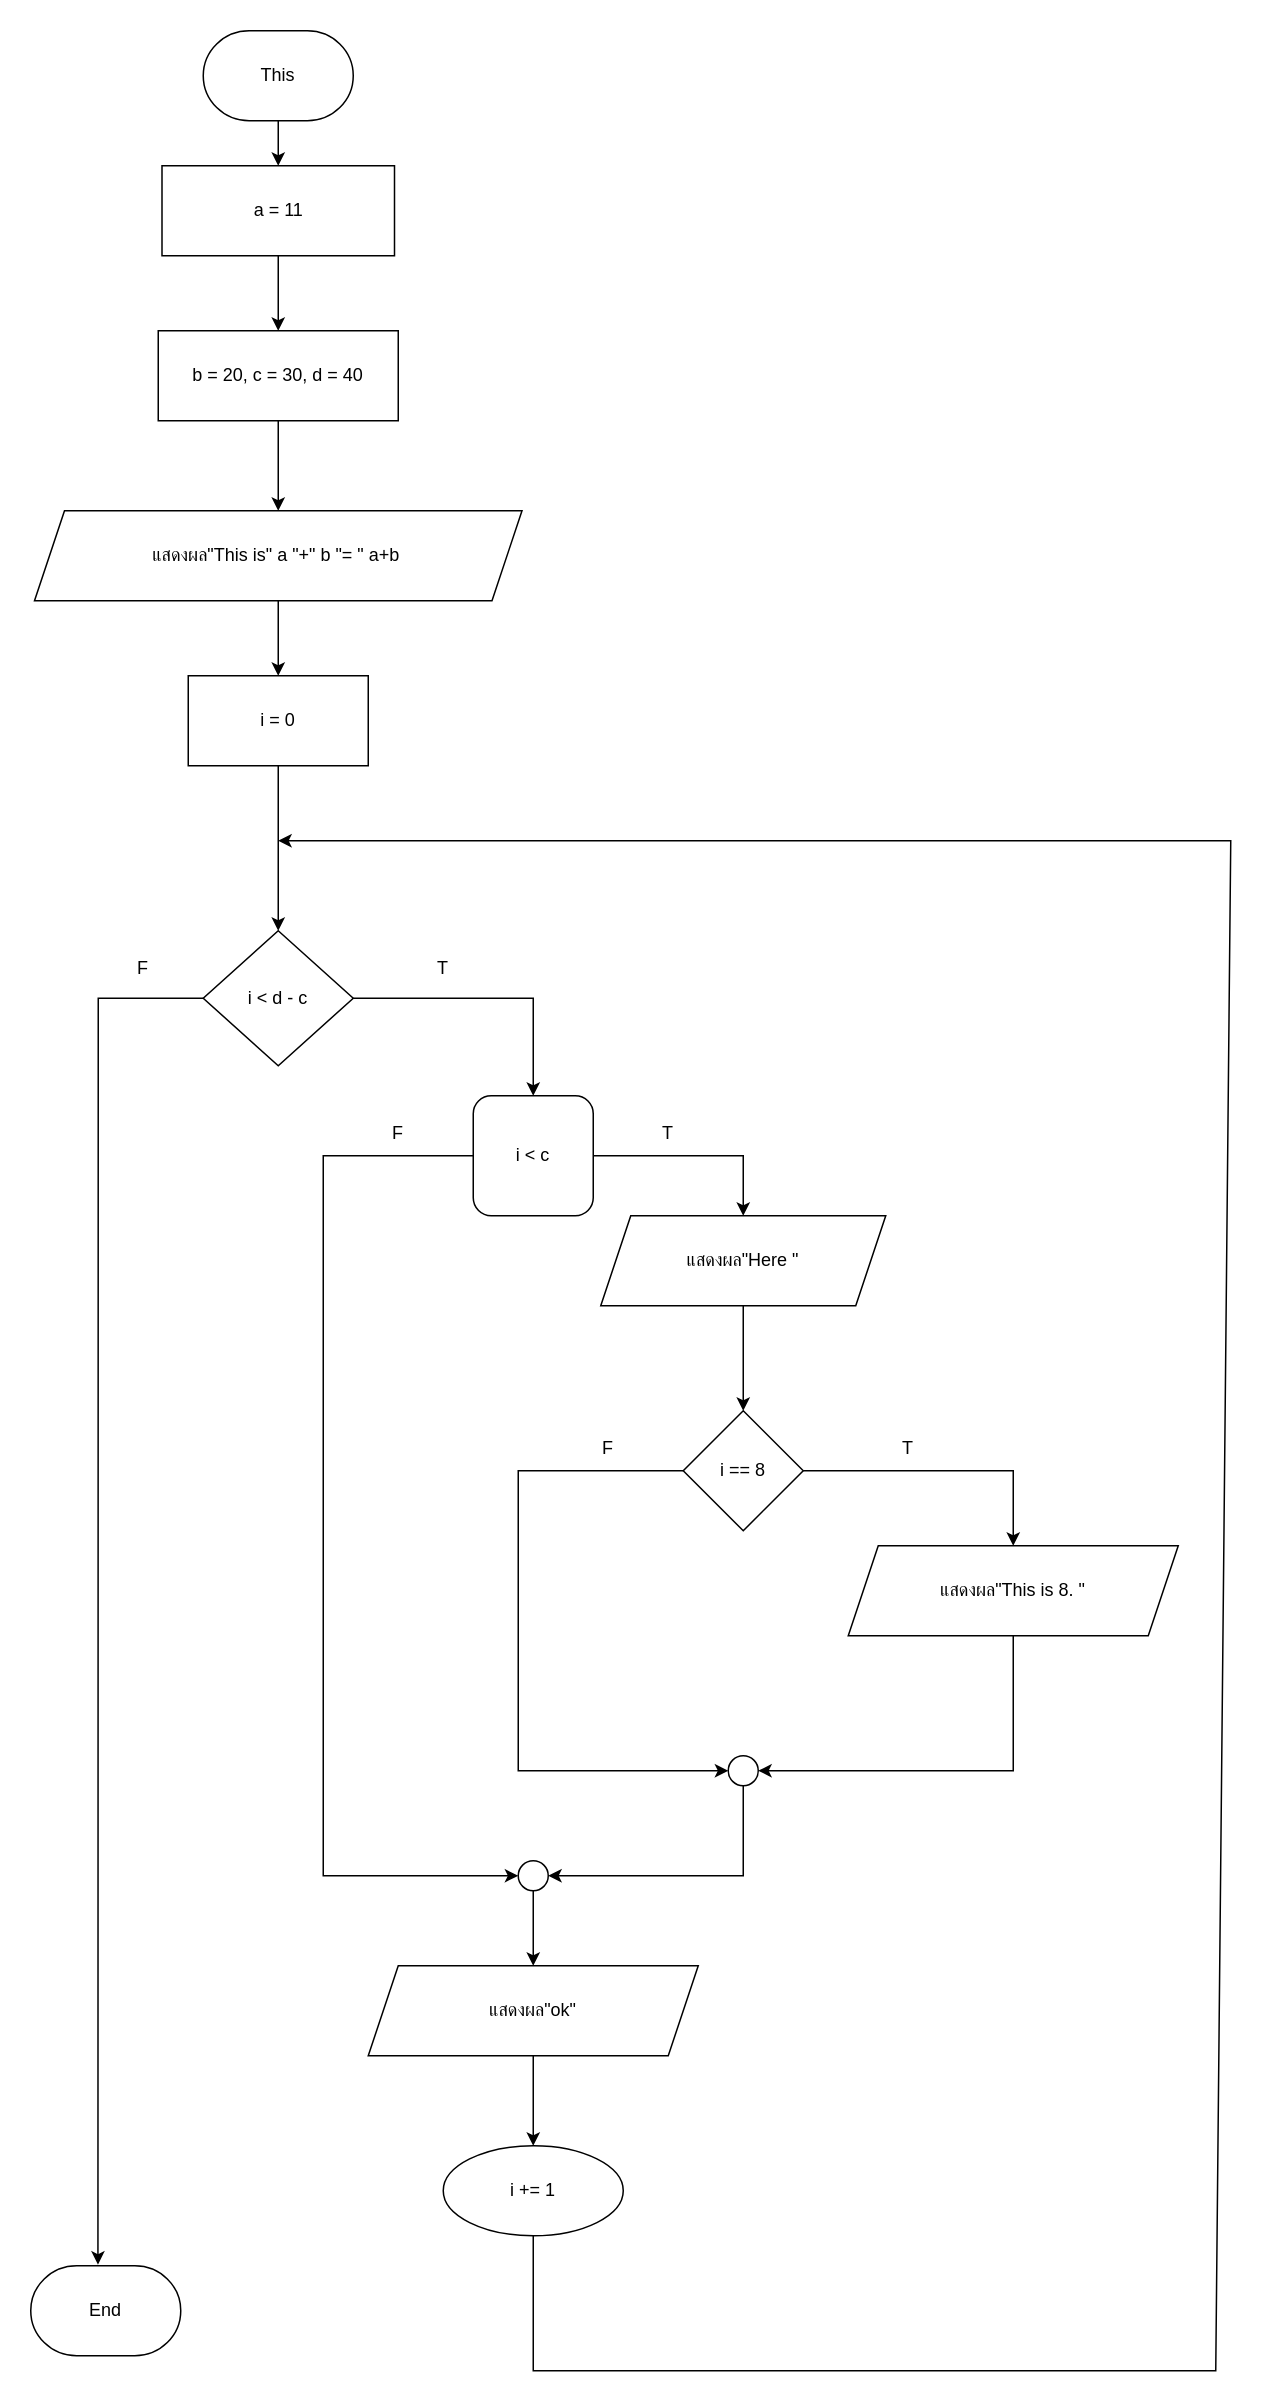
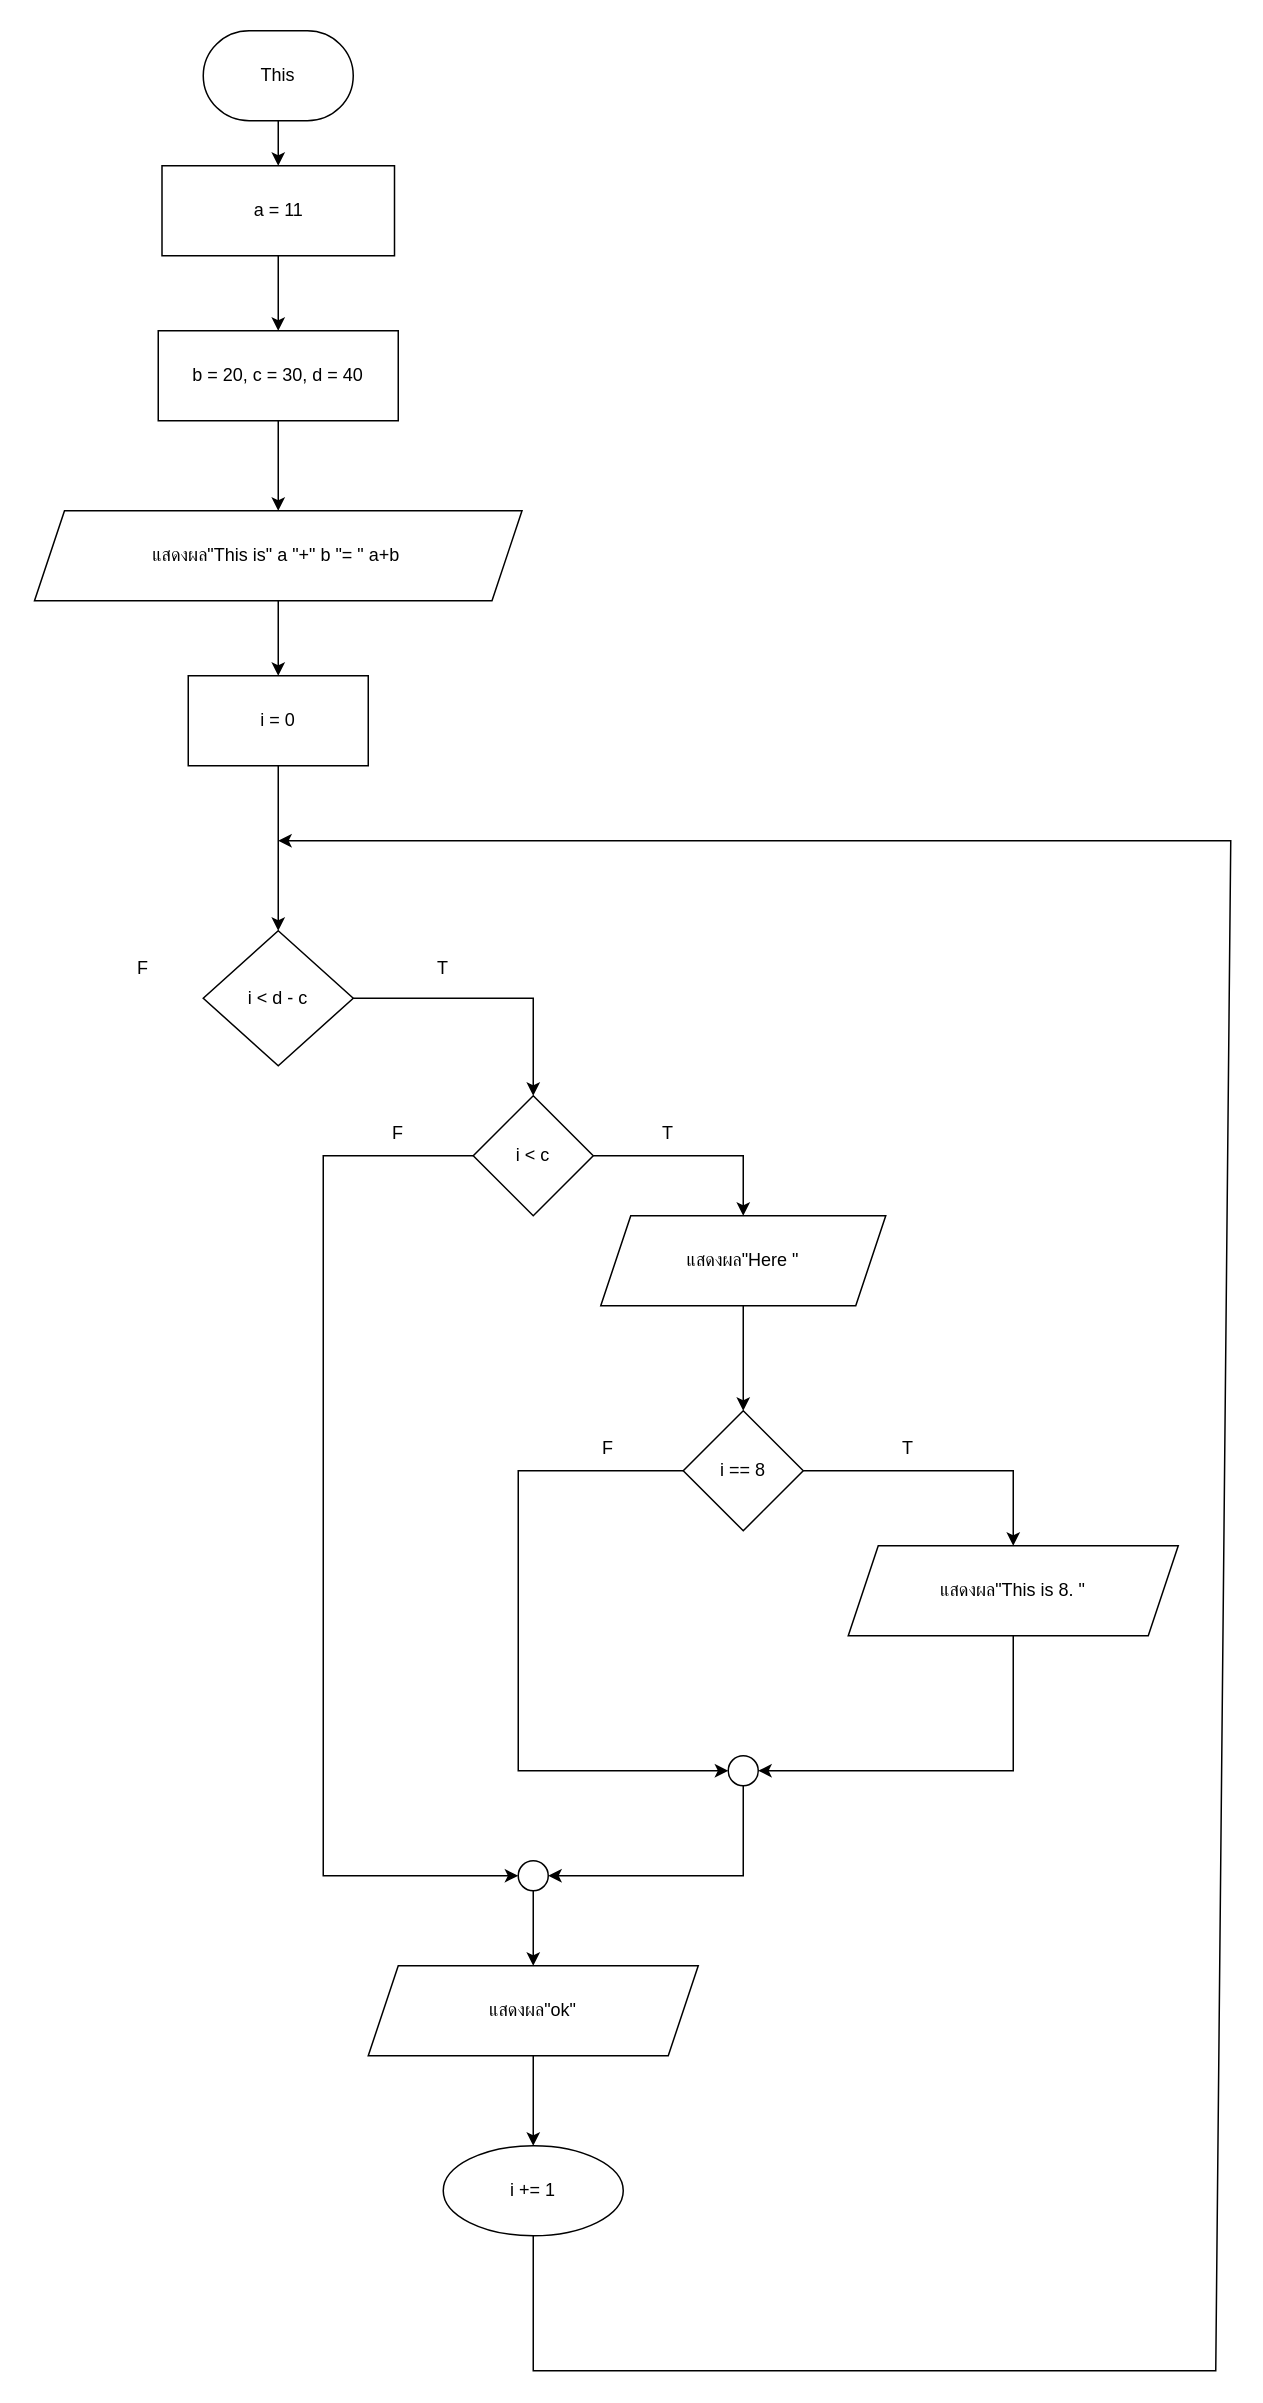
(533, 1156) -> (533, 1156)
(98, 1574) -> none
(106, 2311) -> none
